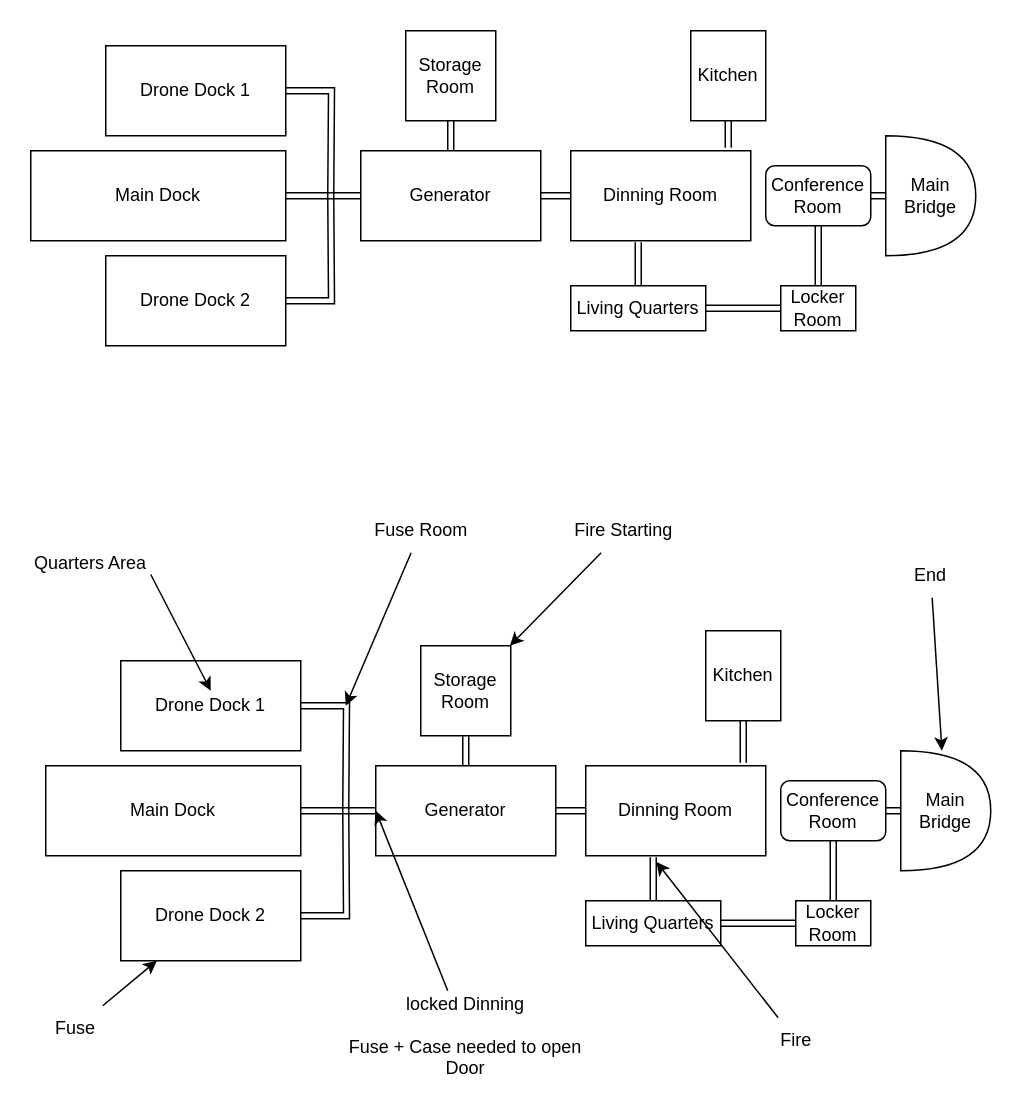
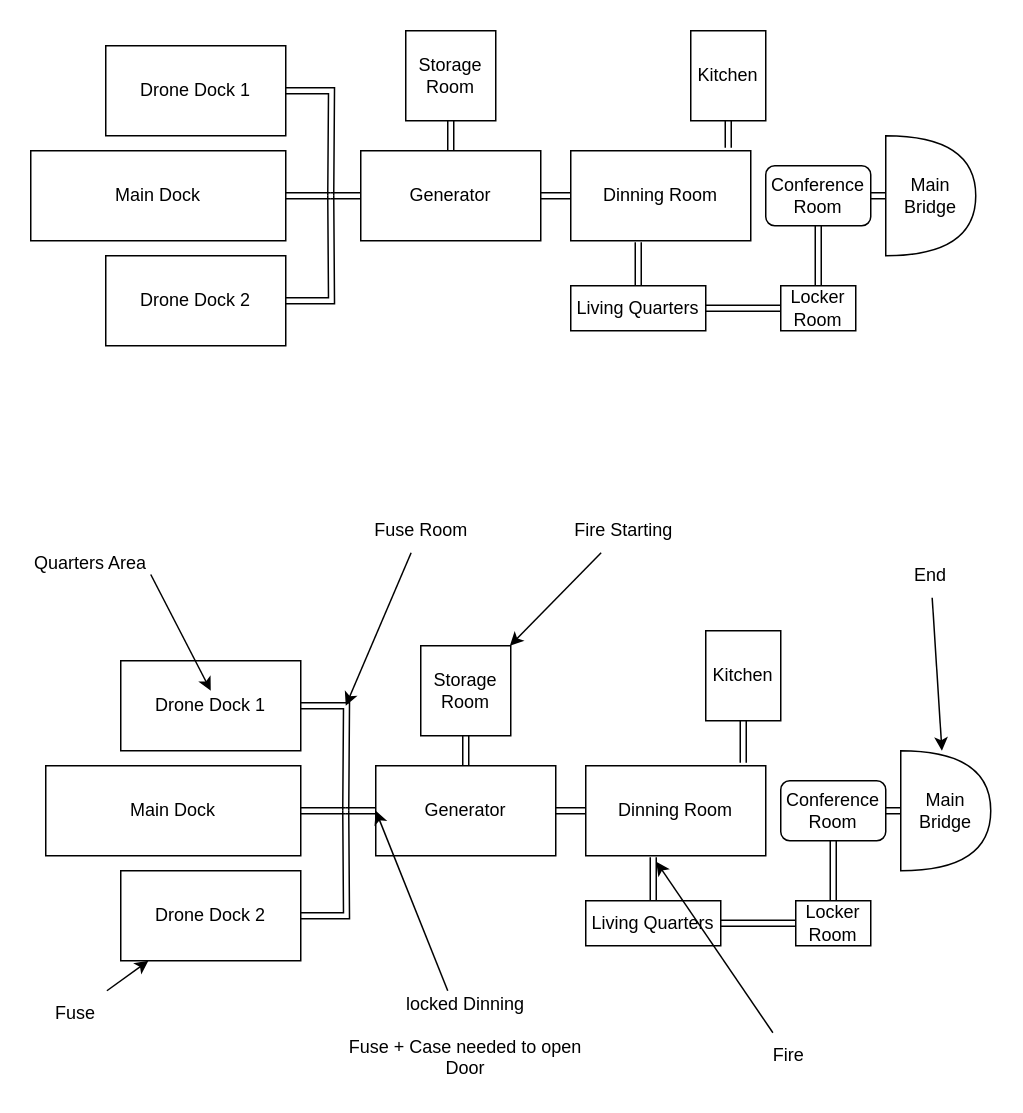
(76, 1028) -> (76, 1013)
(796, 1040) -> (788, 1055)
